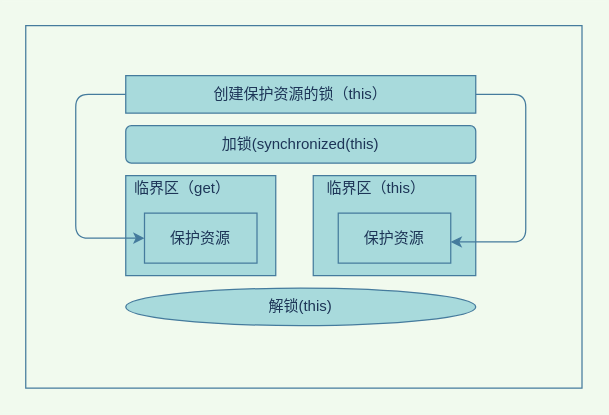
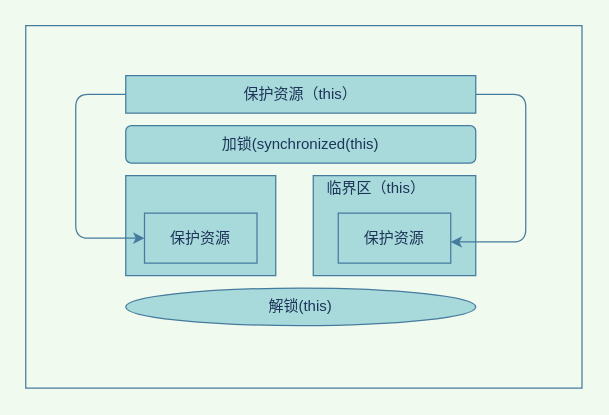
(301, 94) -> (301, 94)
(182, 188) -> none
